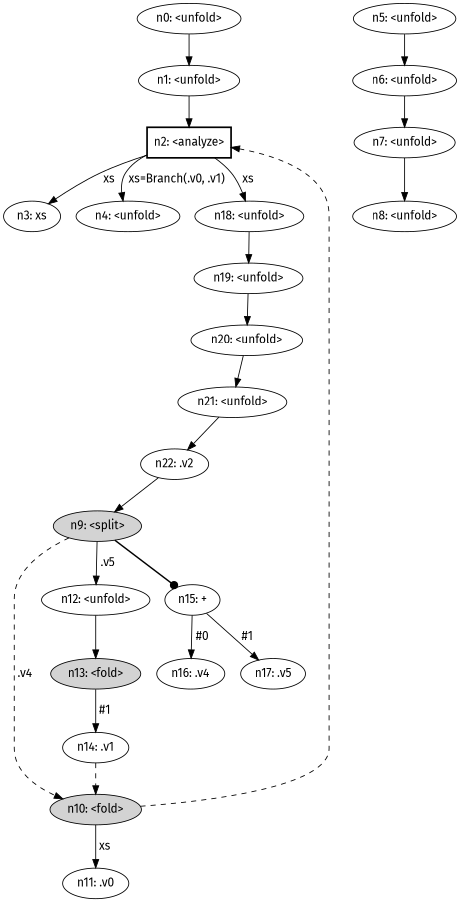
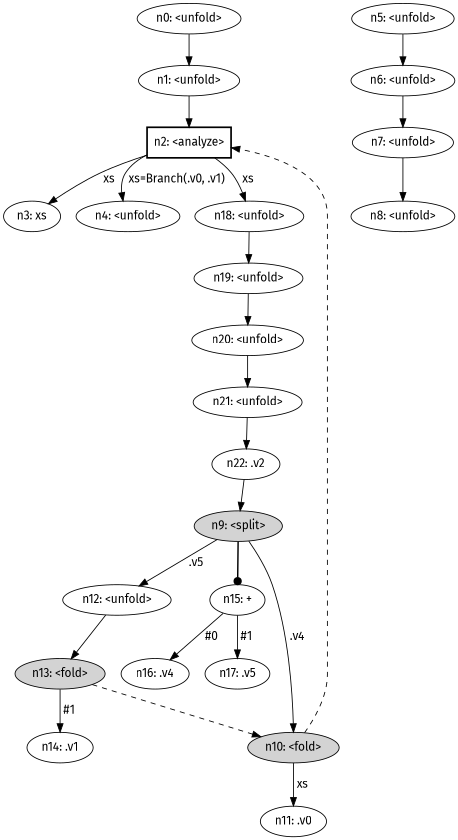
(14, 663) -> (284, 629)
(96, 774) -> (172, 709)
